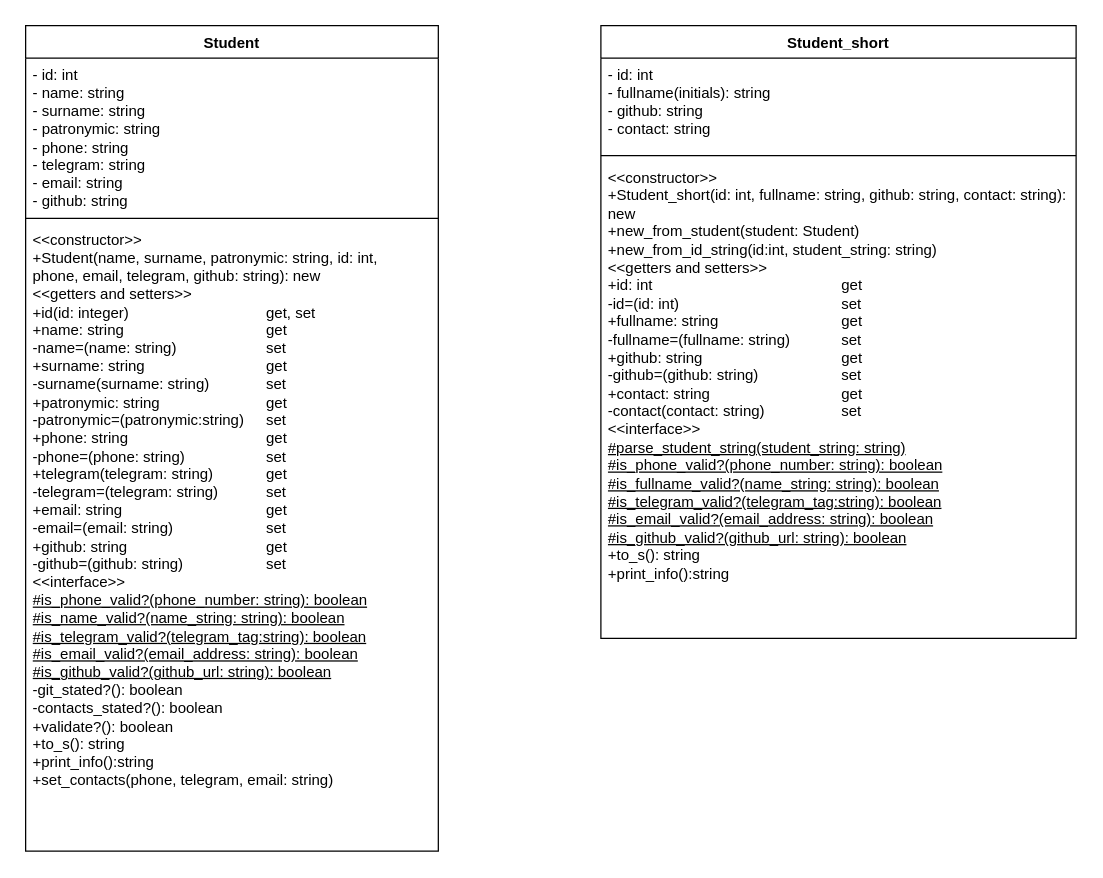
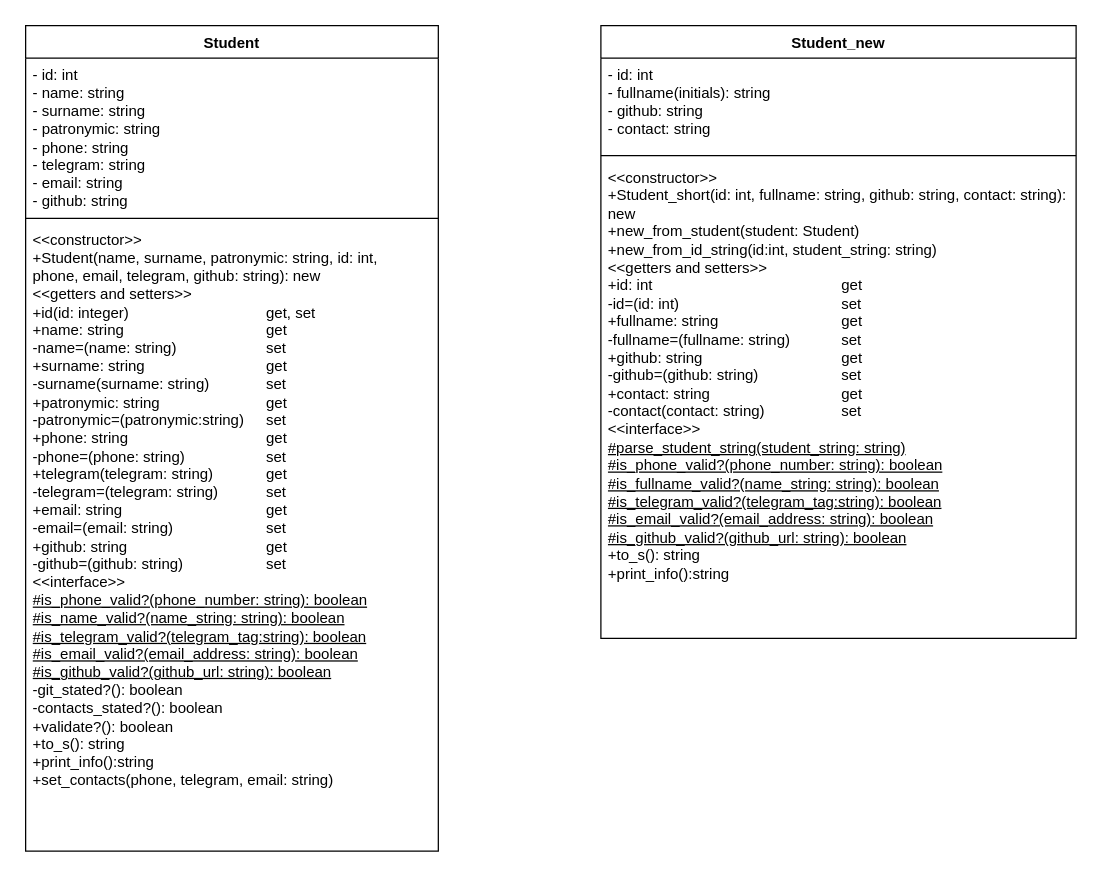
(838, 43) -> (838, 43)
